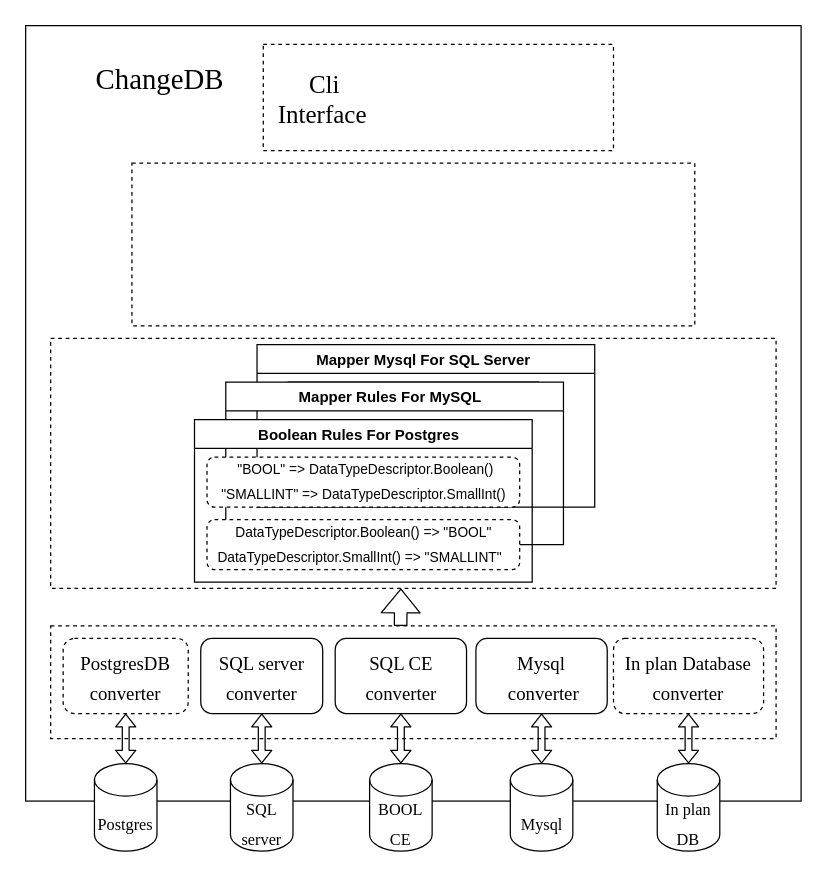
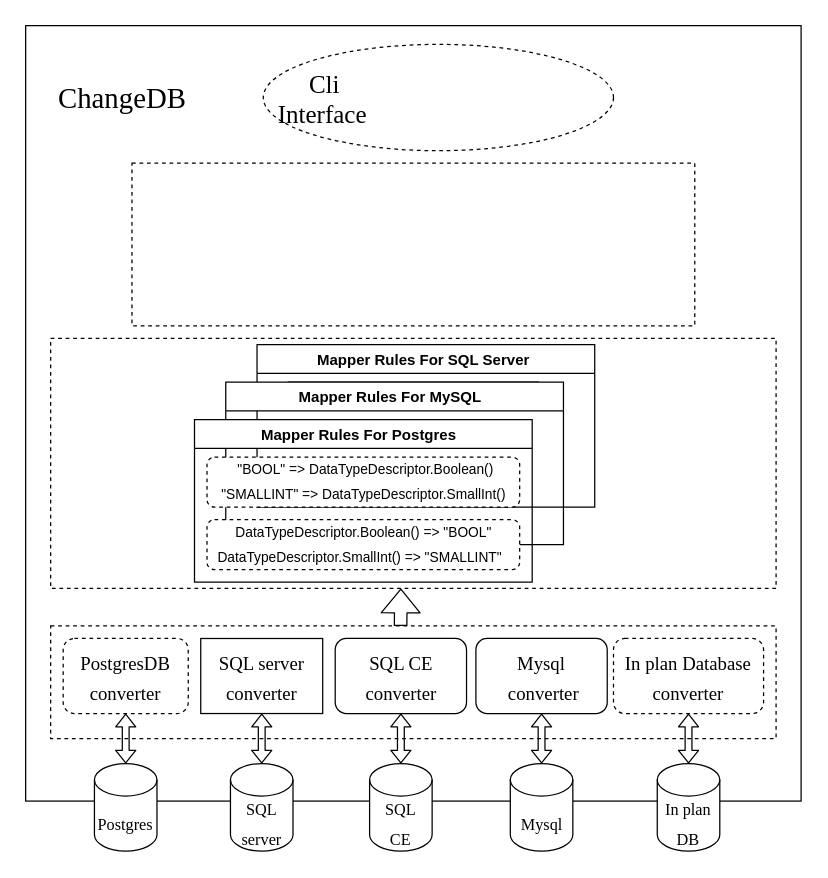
(160, 79) -> (123, 98)
(438, 98) -> (438, 98)
(425, 359) -> (425, 359)
(363, 434) -> (363, 434)
(262, 676) -> (262, 676)
(401, 821) -> (401, 821)
